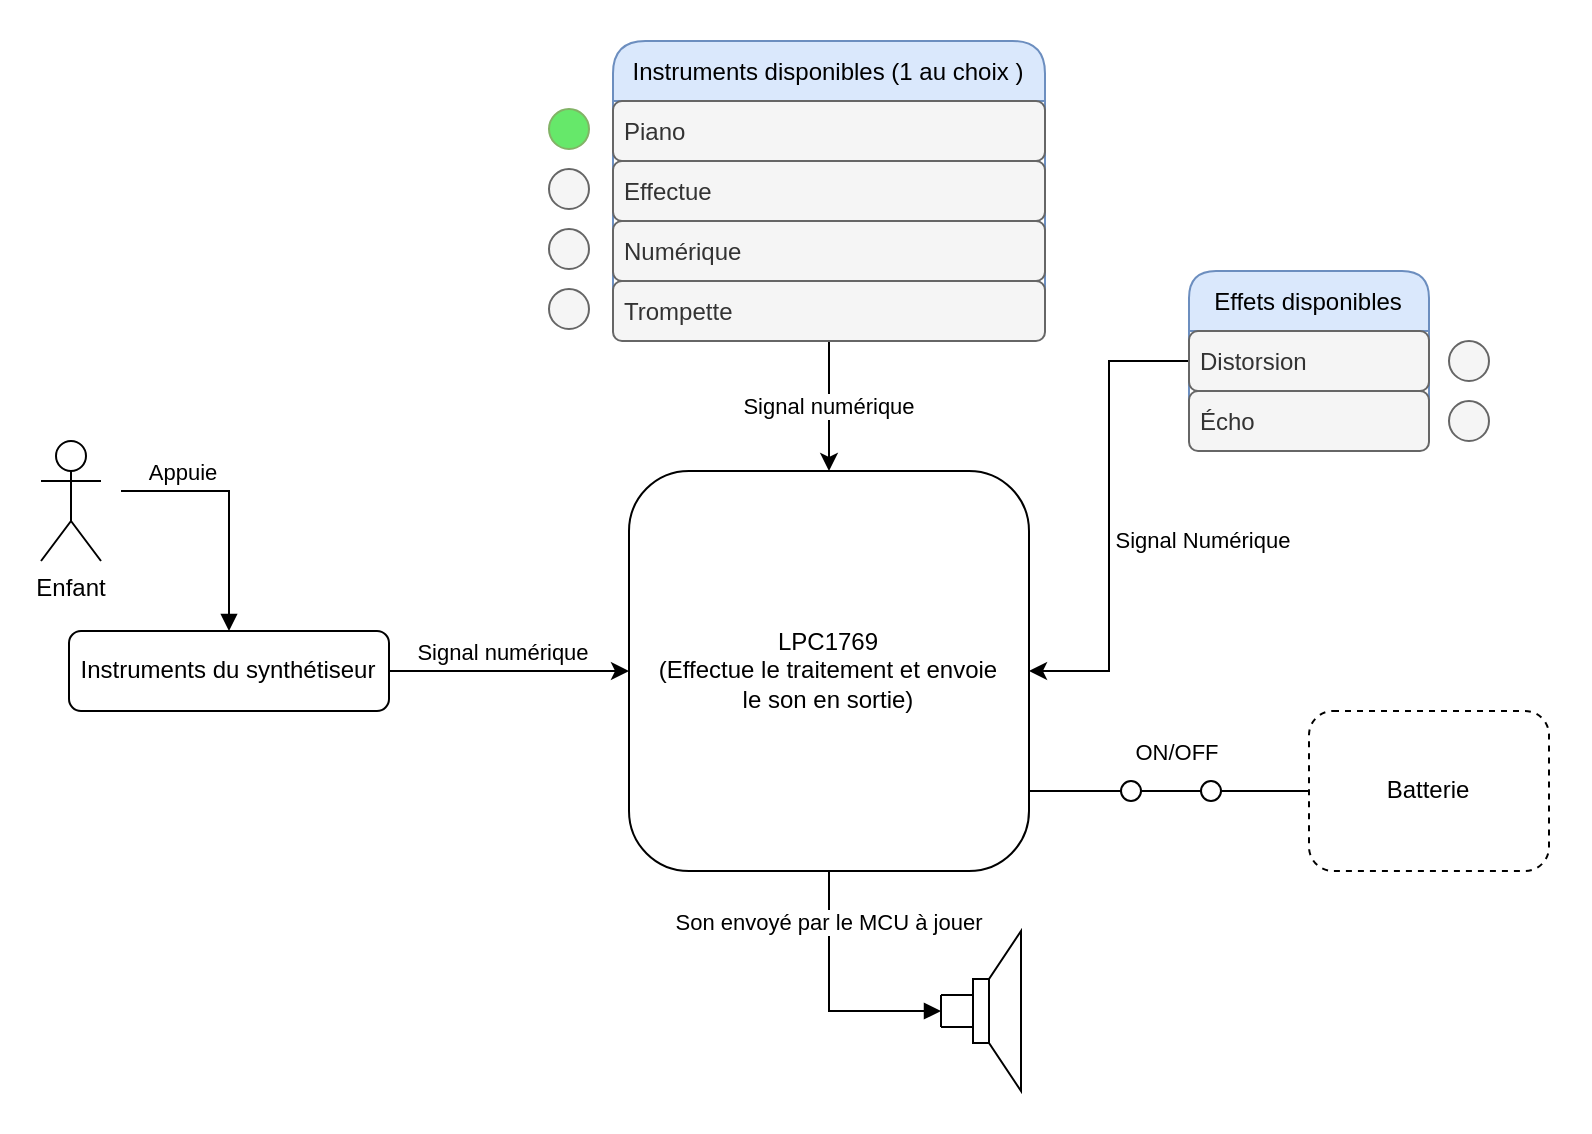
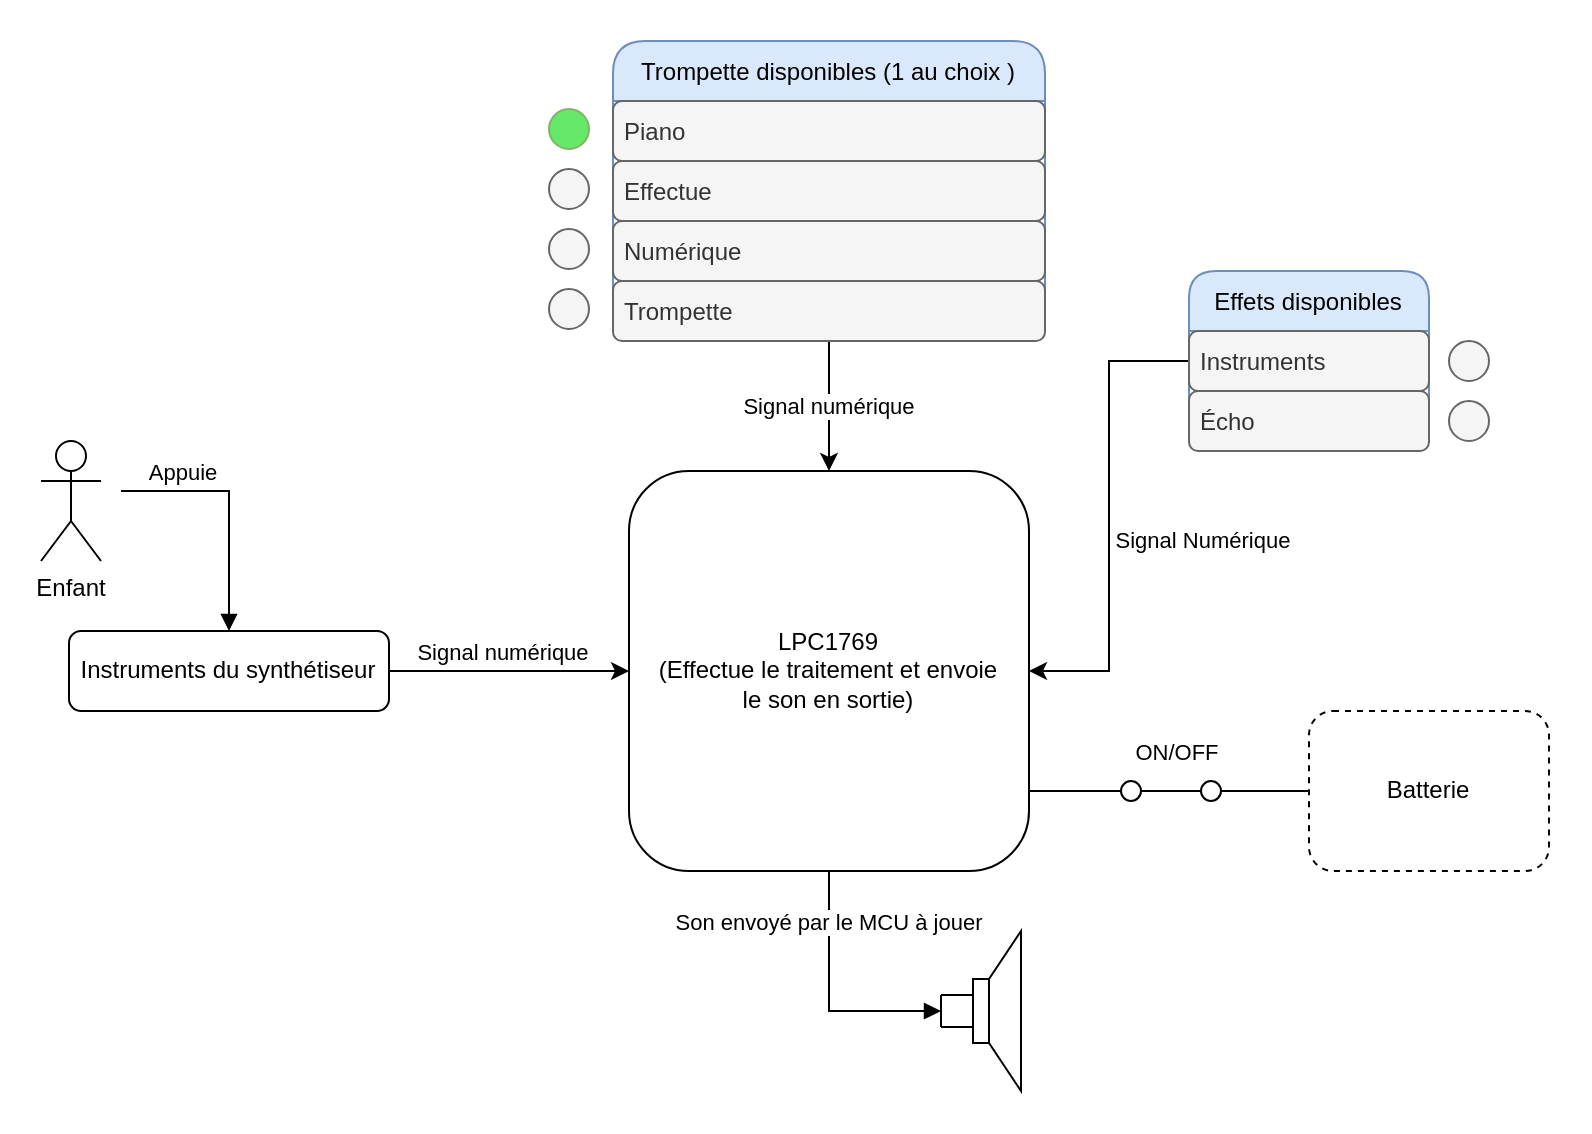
(828, 72) -> (828, 72)
(1261, 362) -> (1274, 362)
